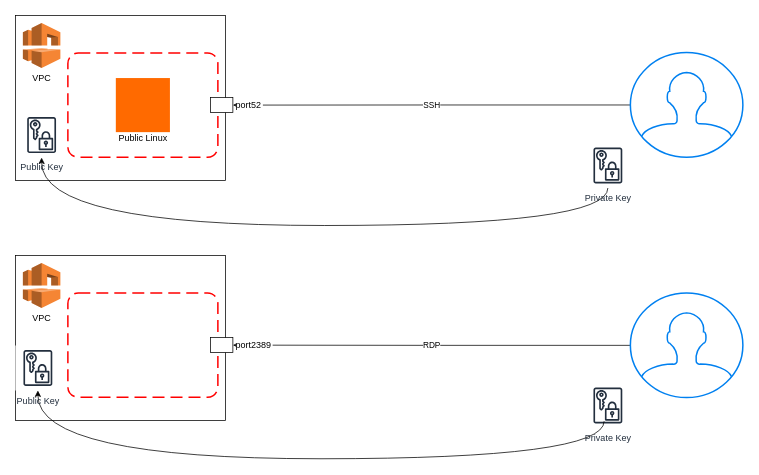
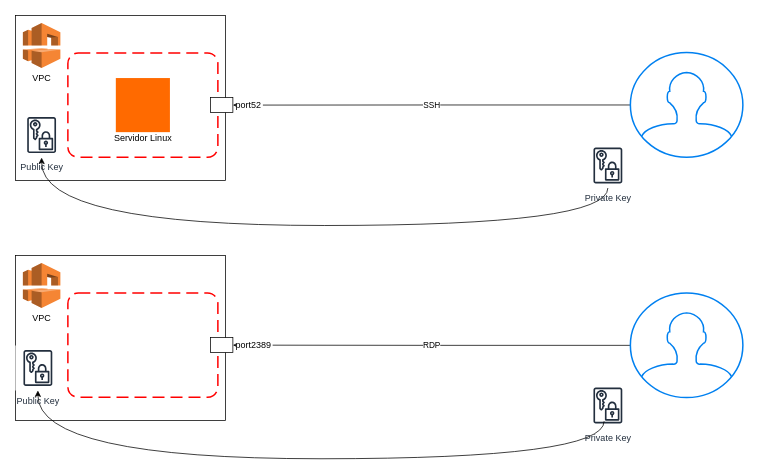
(143, 138) -> (143, 138)
